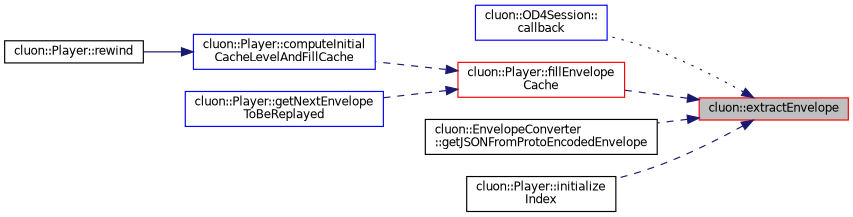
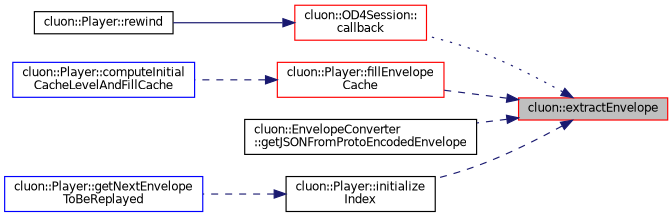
(541, 23) -> (361, 23)
(162, 52) -> (228, 23)
(415, 94) -> (239, 194)
